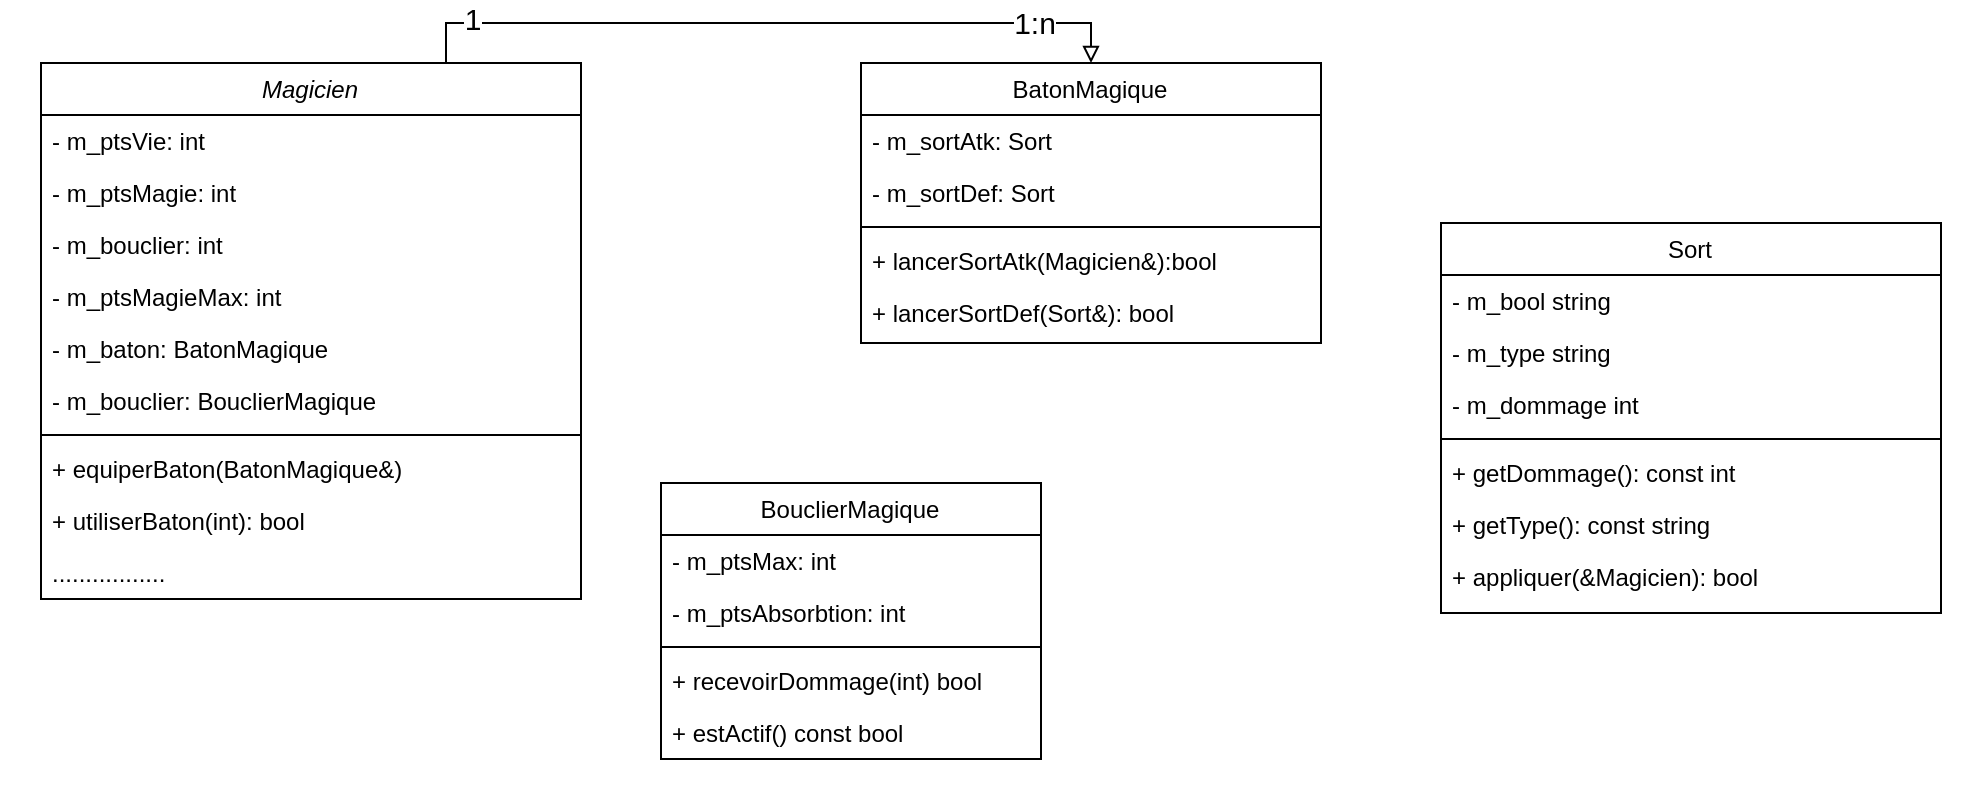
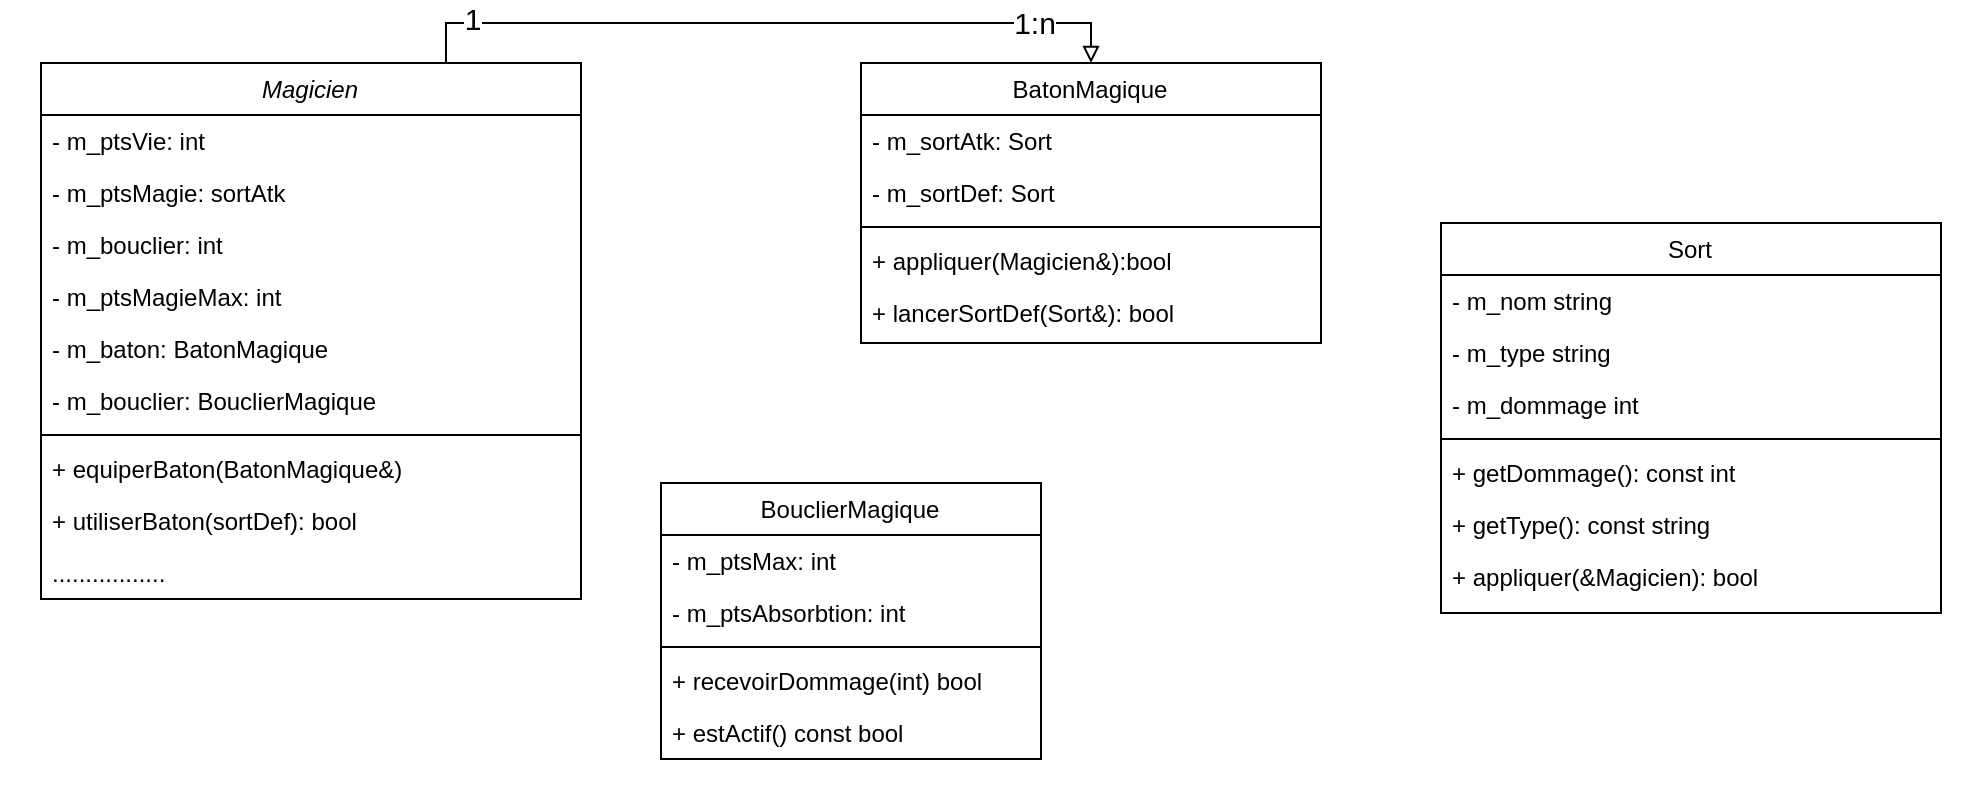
(151, 194) -> (181, 194)
(1062, 262) -> (1032, 262)
(1540, 302) -> (1537, 302)
(202, 522) -> (232, 522)
